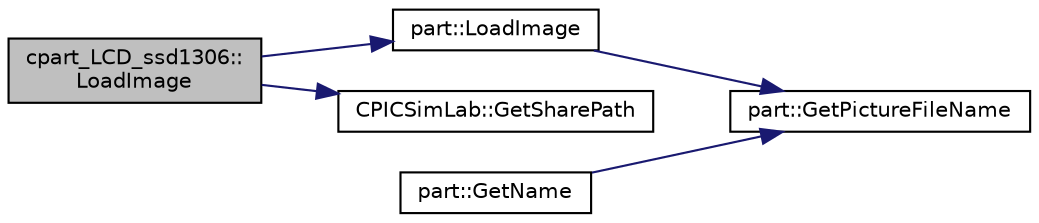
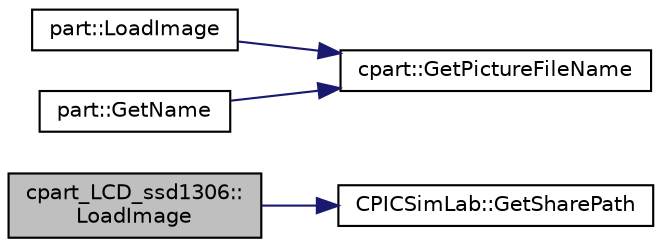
(316, 50) -> none
(880, 111) -> (496, 71)
